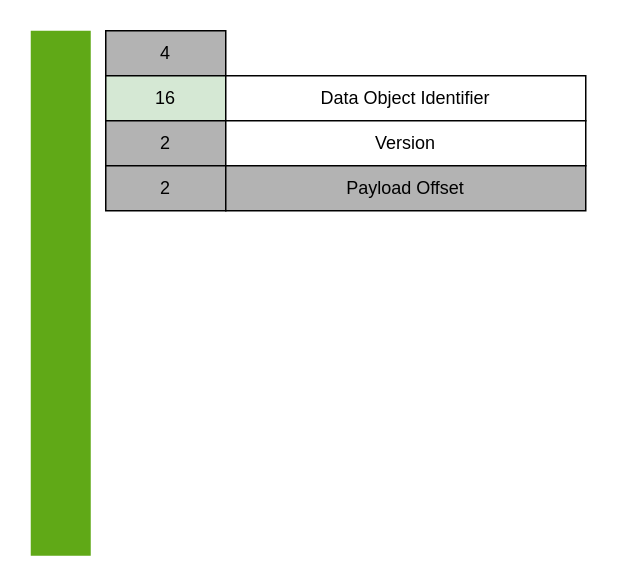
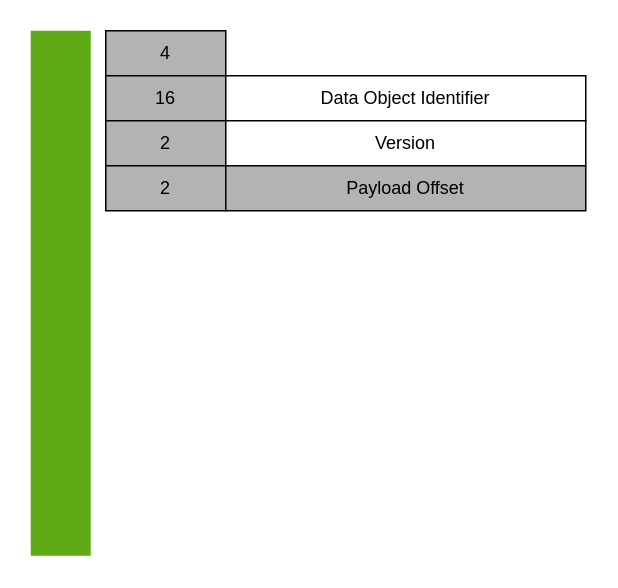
(166, 98) -> (166, 98)
